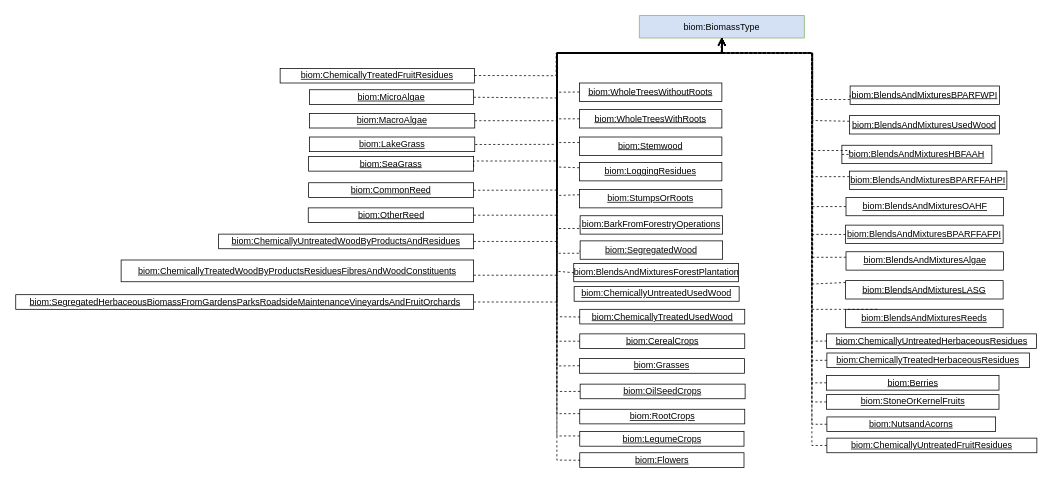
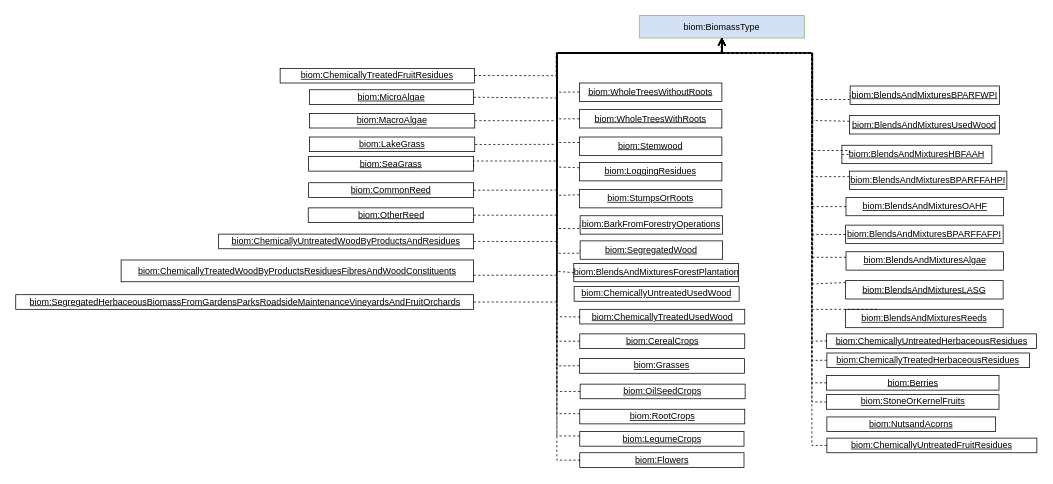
(820, 424) -> none
